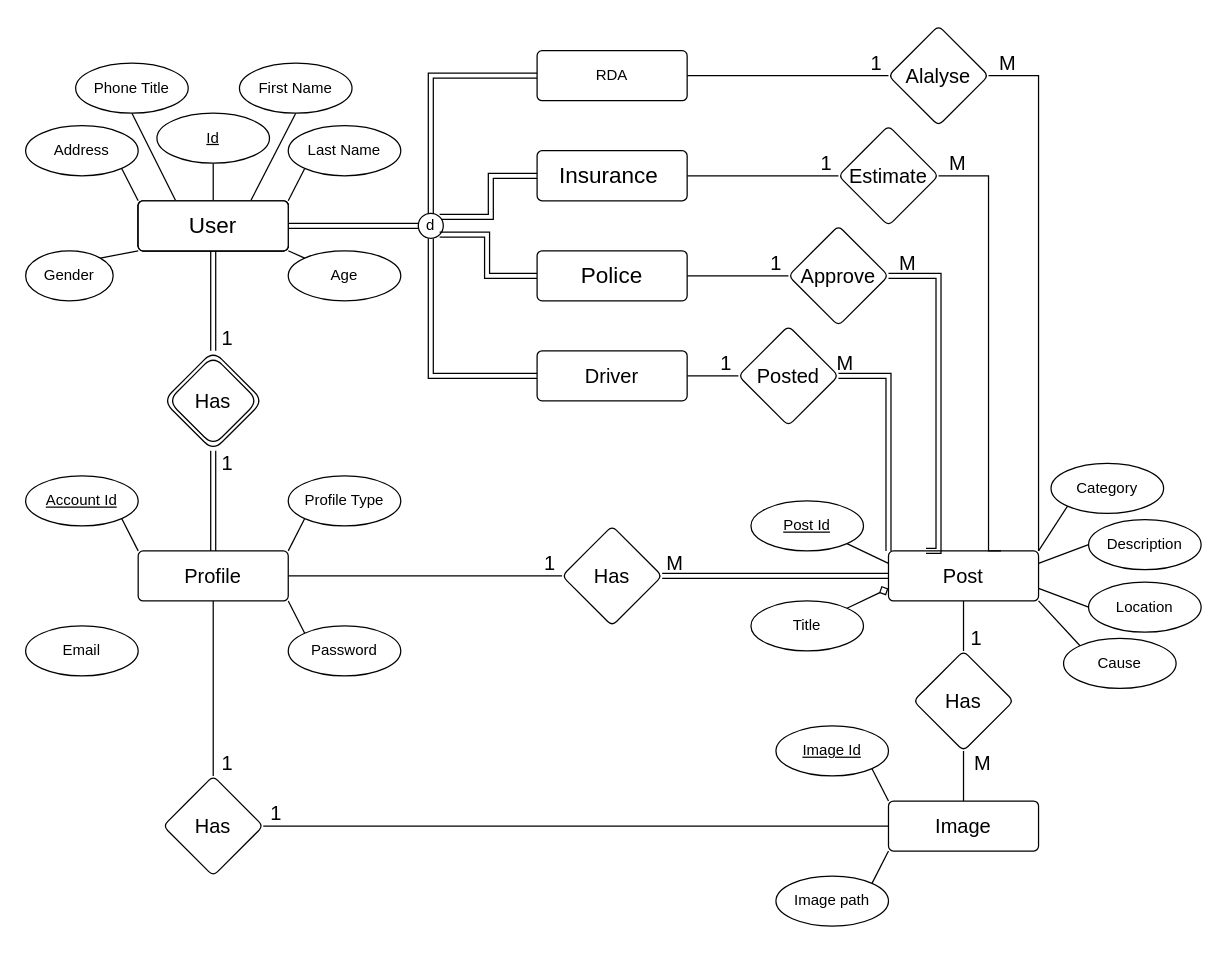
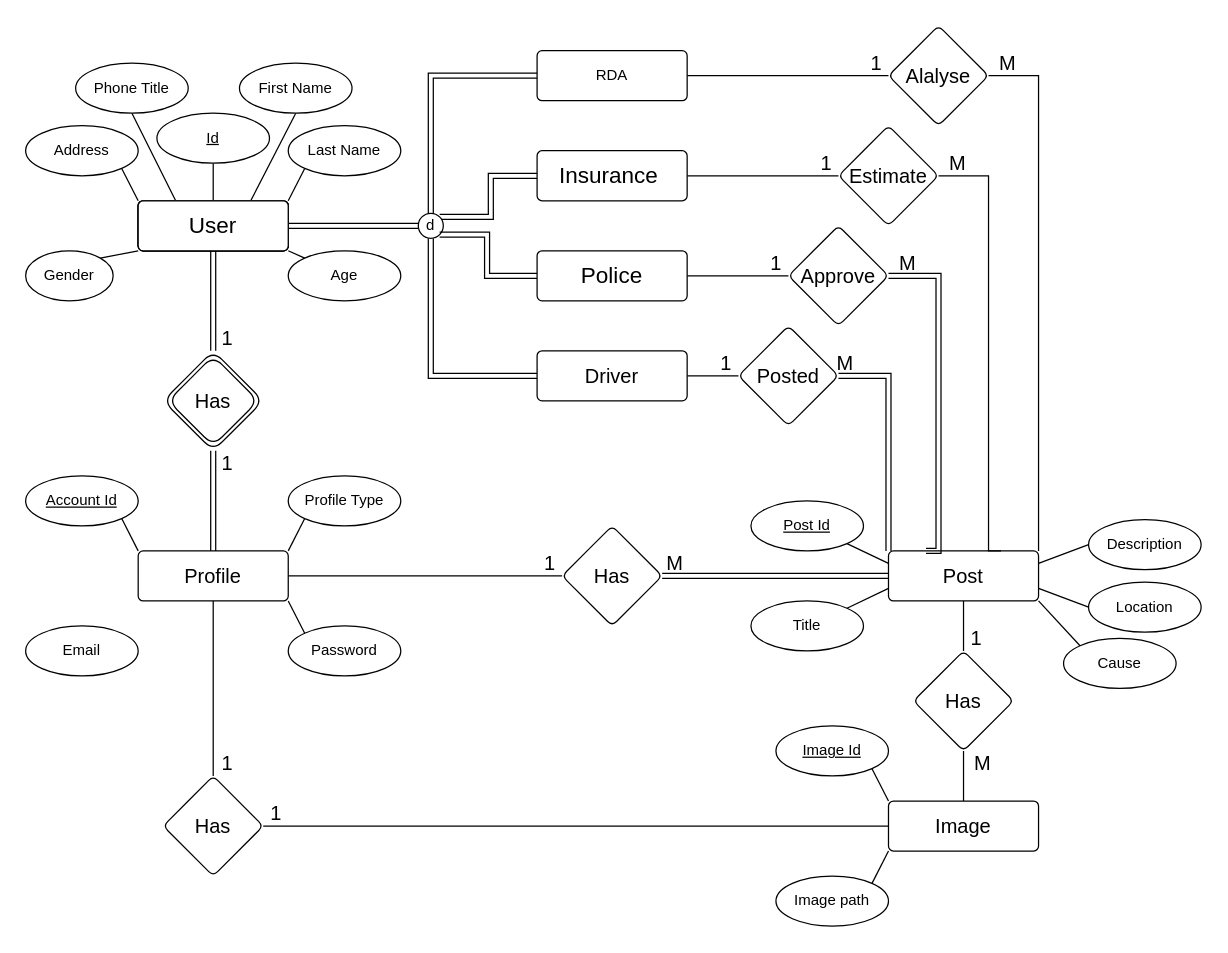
(1107, 488) -> none
(1052, 529) -> none
(879, 593) -> (883, 591)
